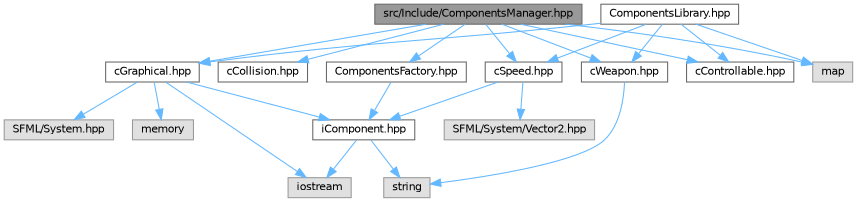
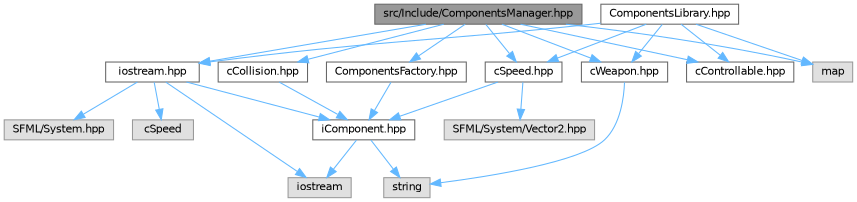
(152, 72) -> (152, 72)
none -> (308, 98)
(163, 130) -> (163, 130)
